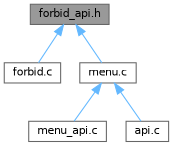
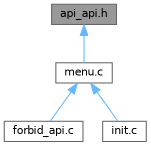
(70, 14) -> (84, 14)
(32, 73) -> none
(68, 131) -> (44, 131)
(147, 131) -> (124, 131)
